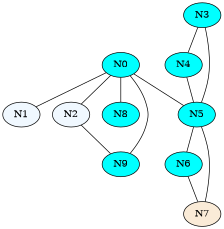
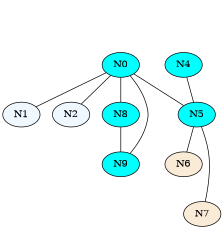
(202, 15) -> none
(96, 139) -> (121, 140)
(184, 164) -> (184, 164)
(193, 189) -> none
